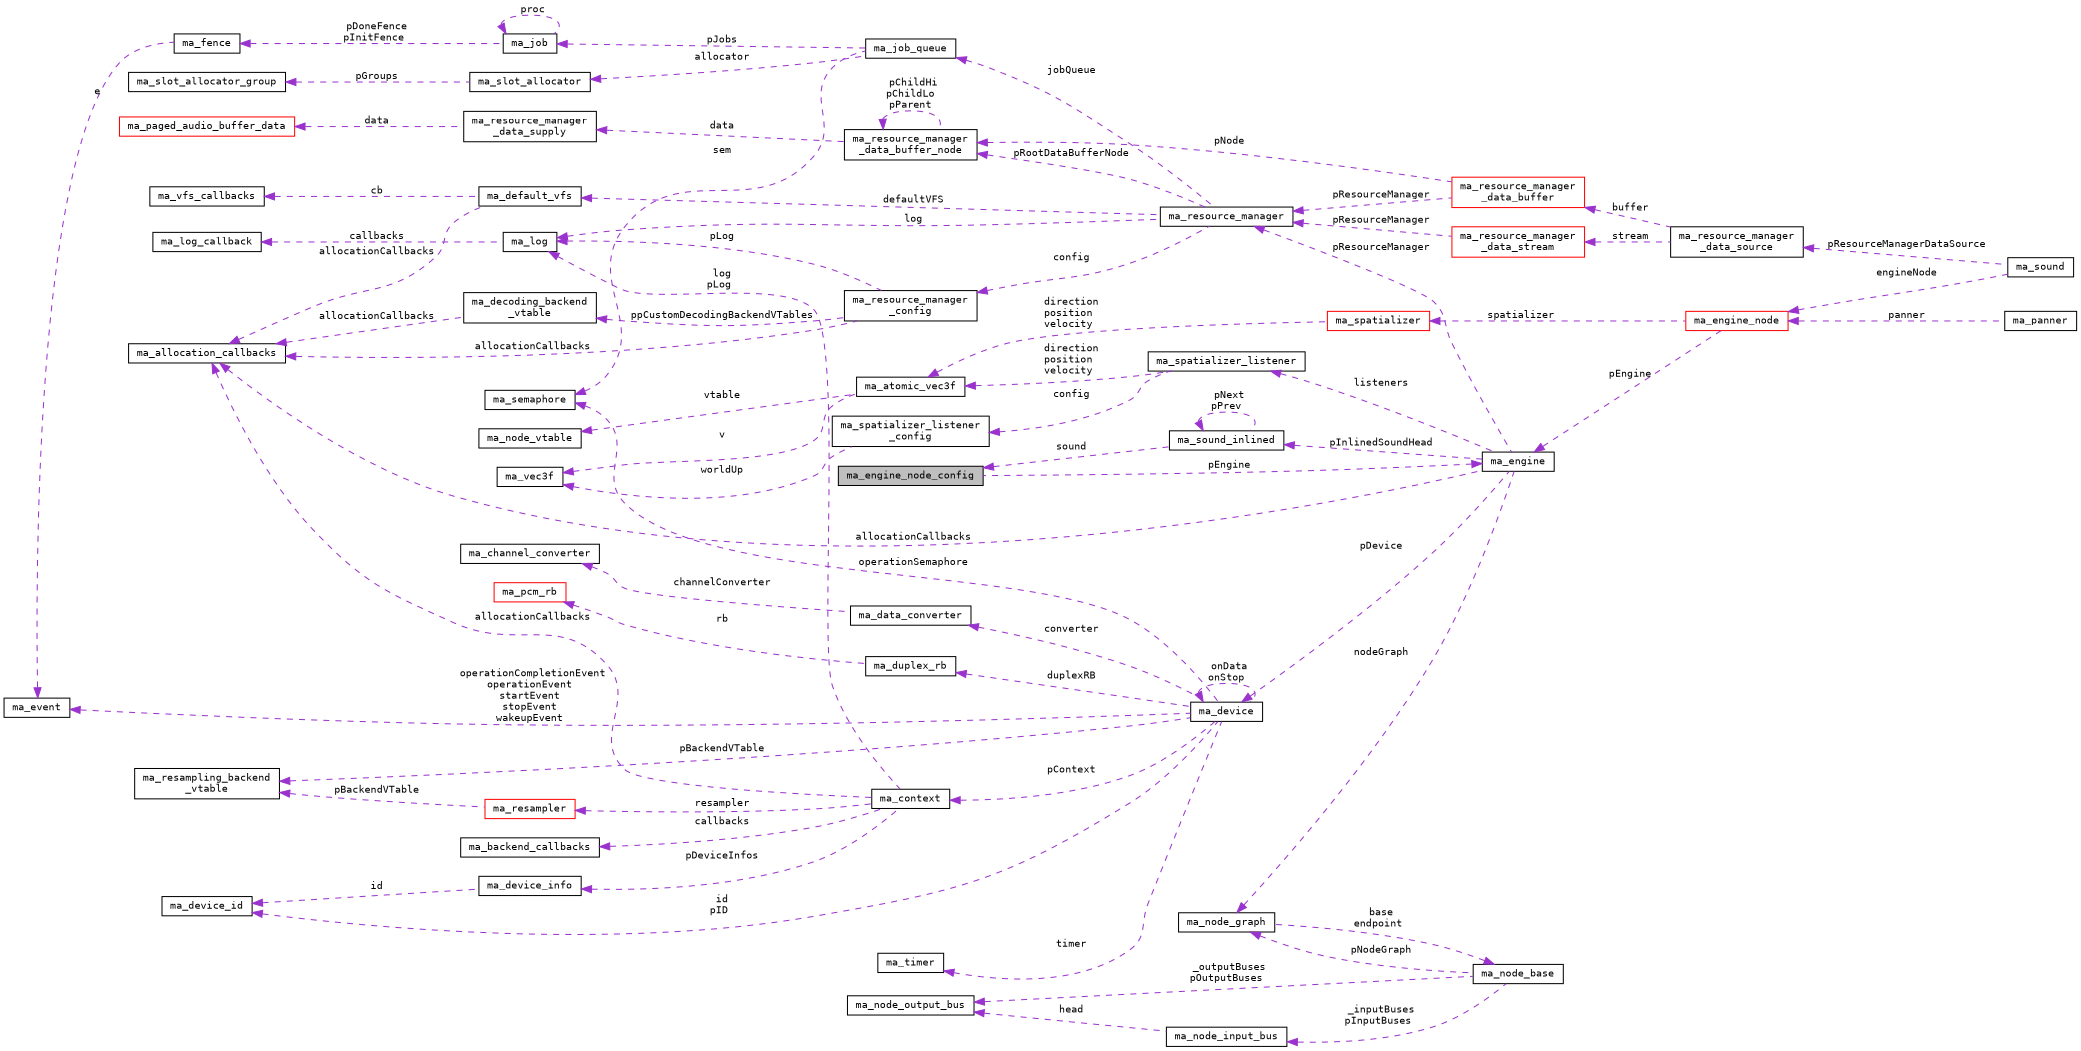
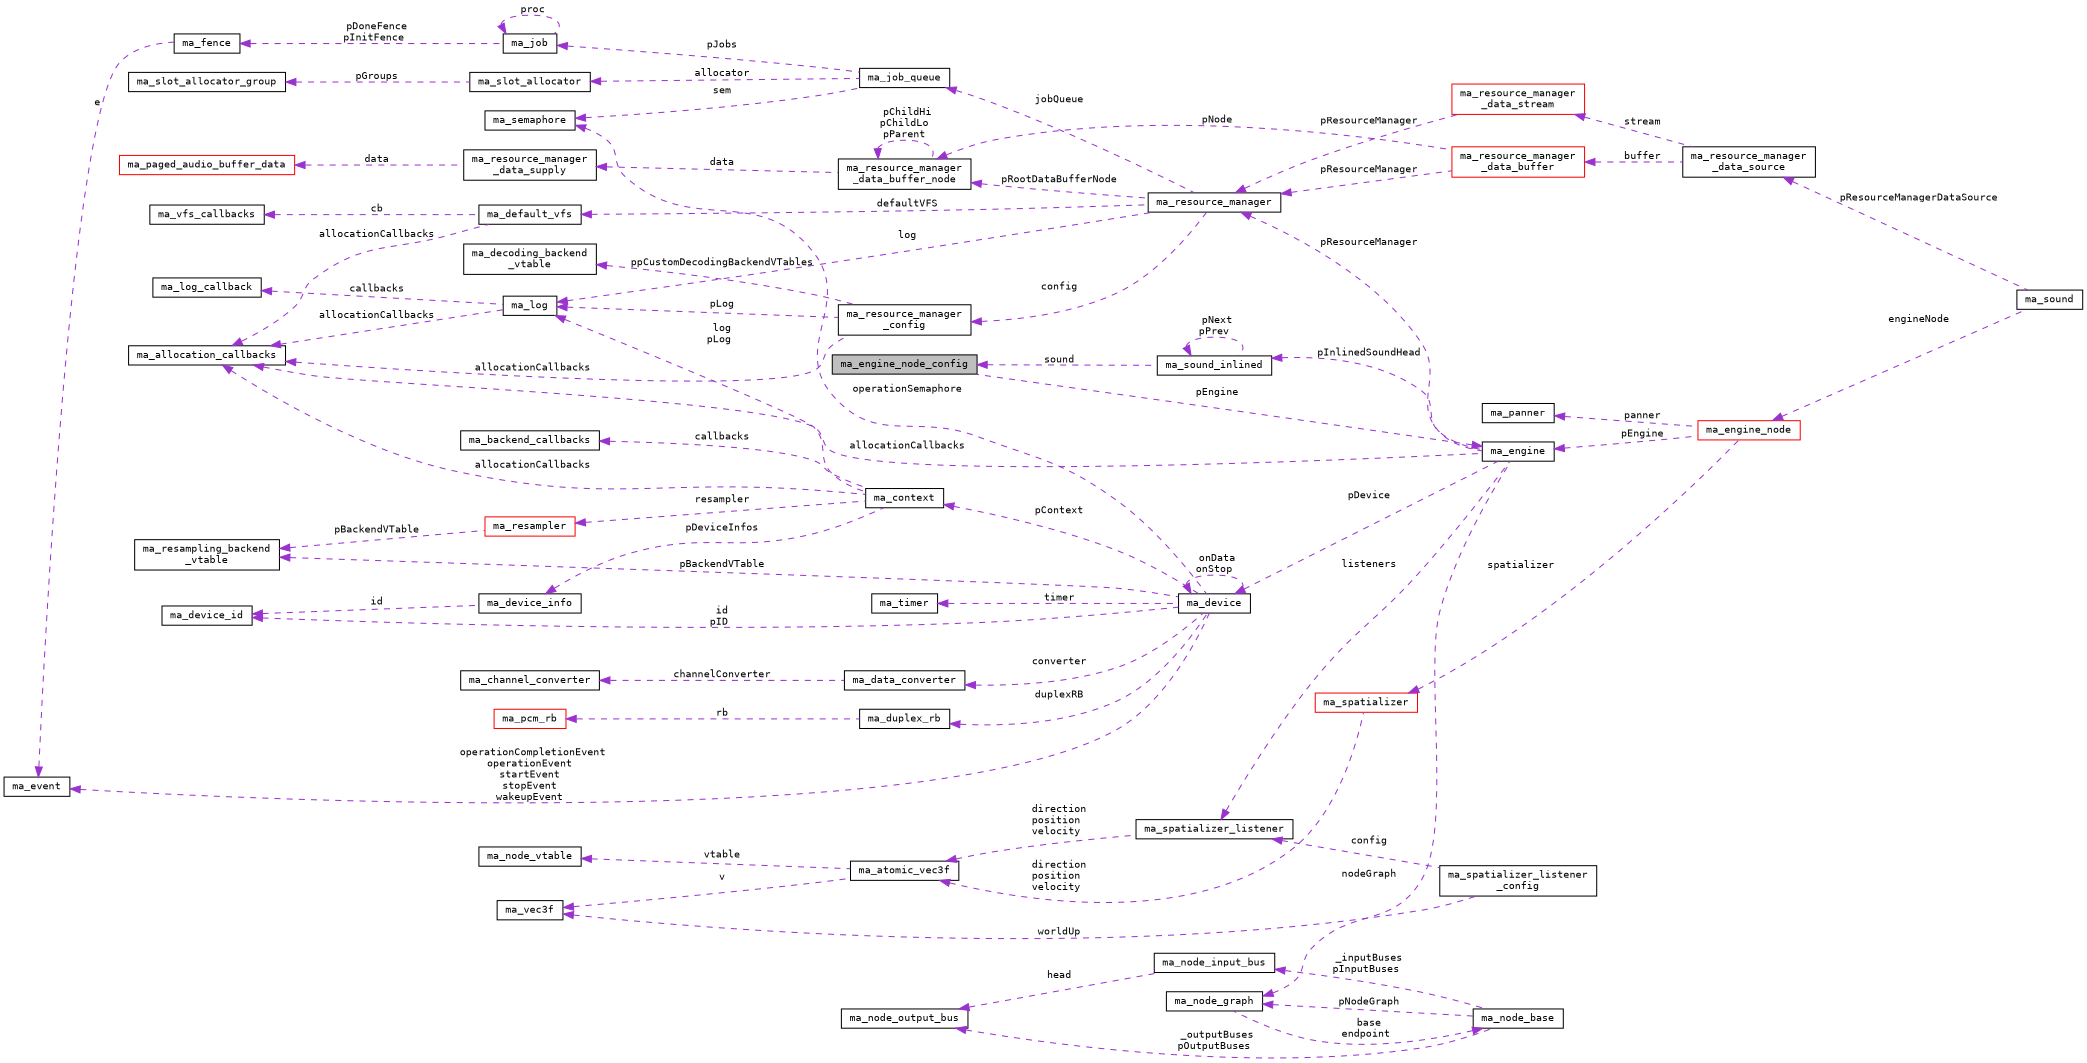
(1902, 321) -> (1631, 422)
(375, 330) -> (392, 327)
(1091, 416) -> (1361, 854)
